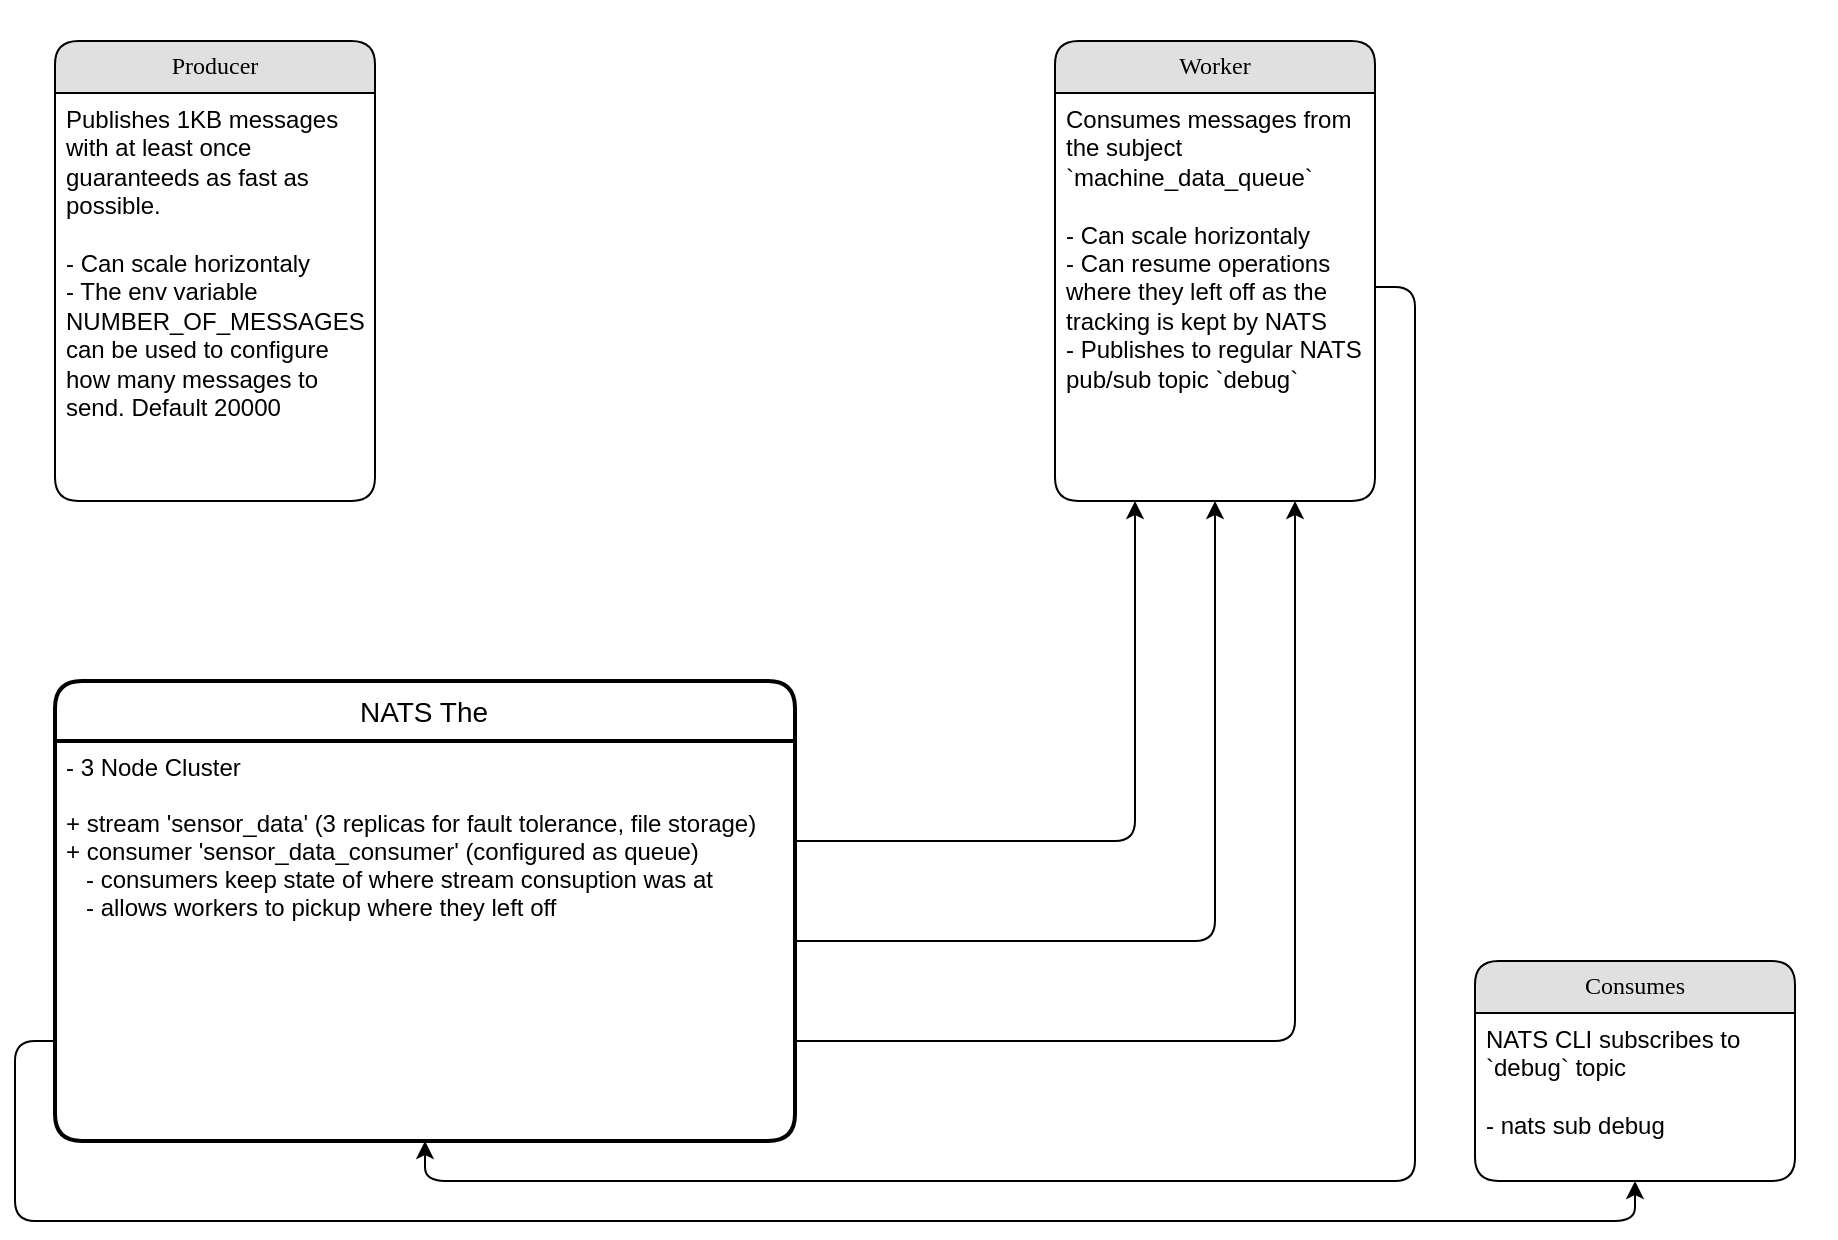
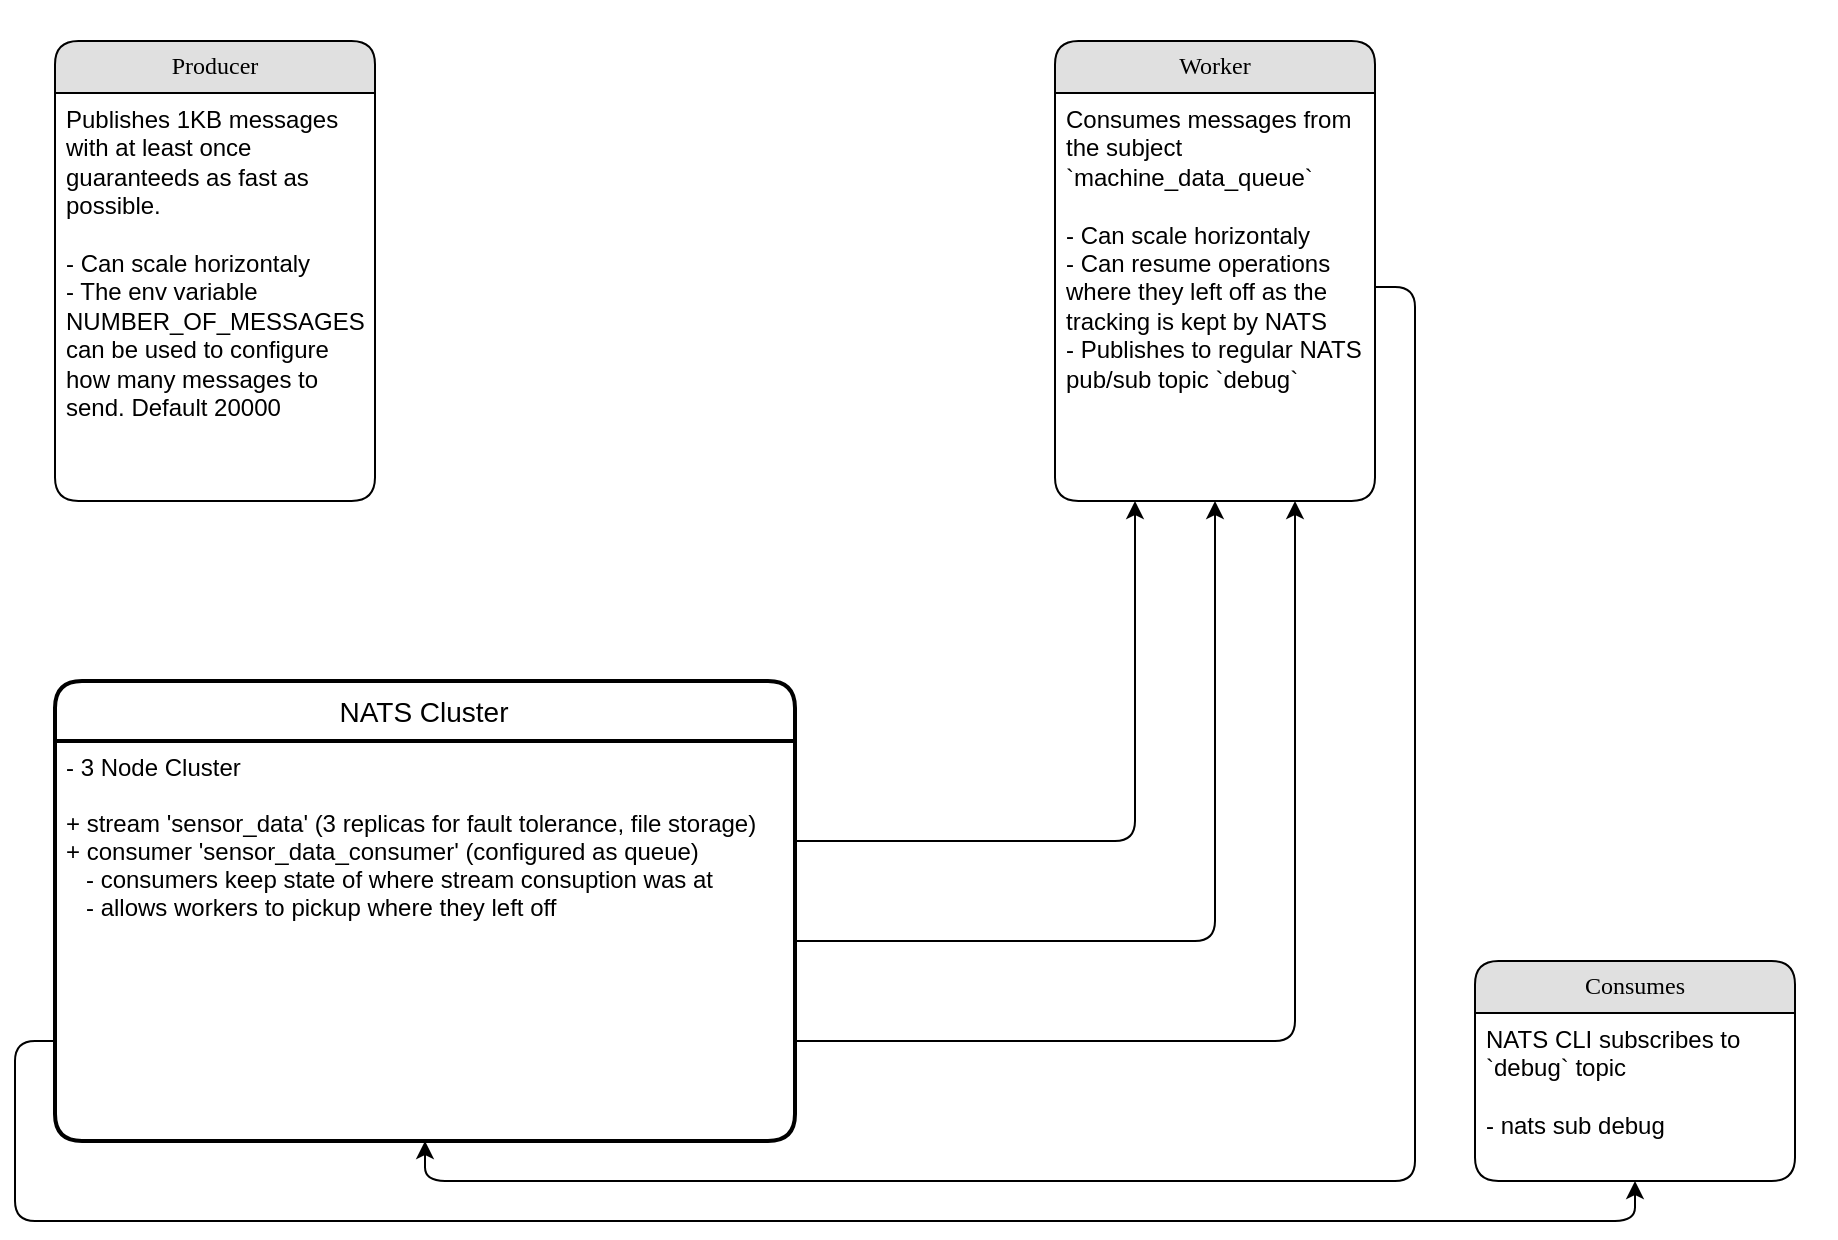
(424, 713) -> (424, 713)
